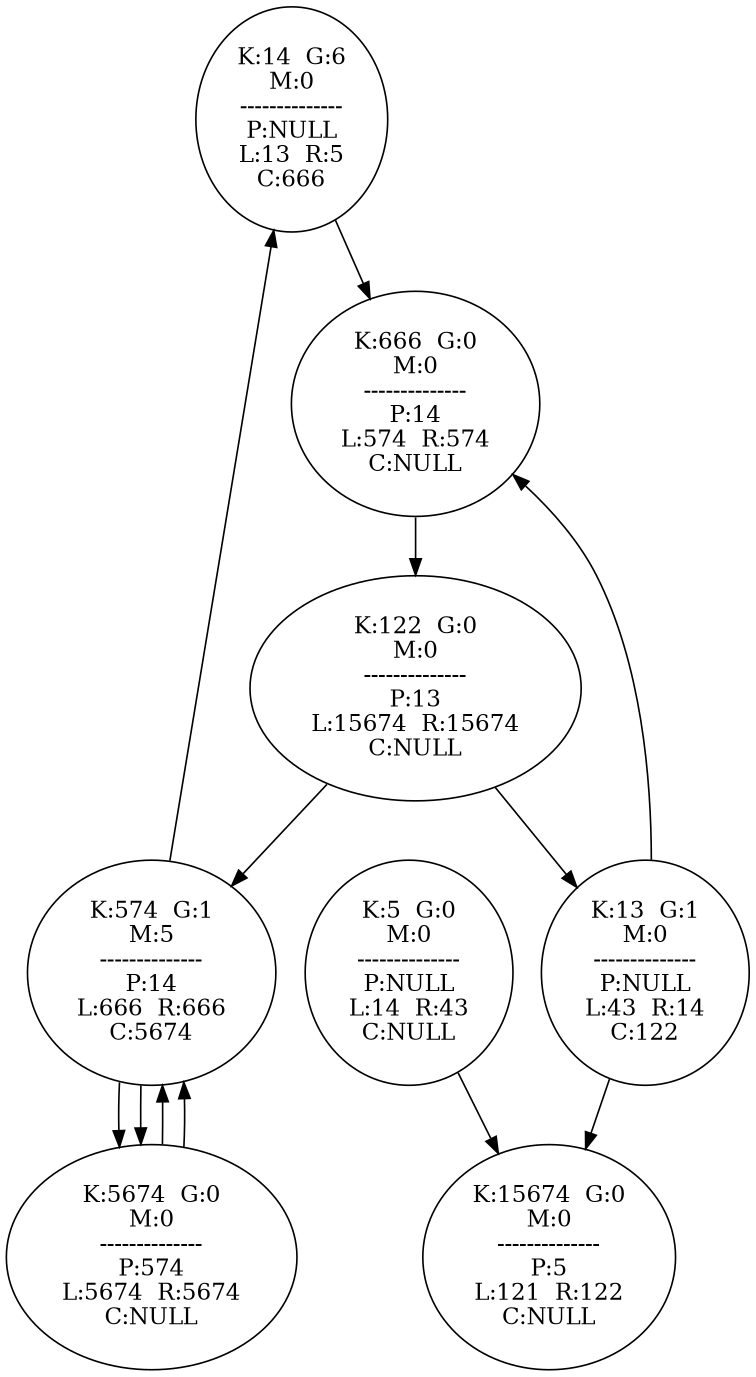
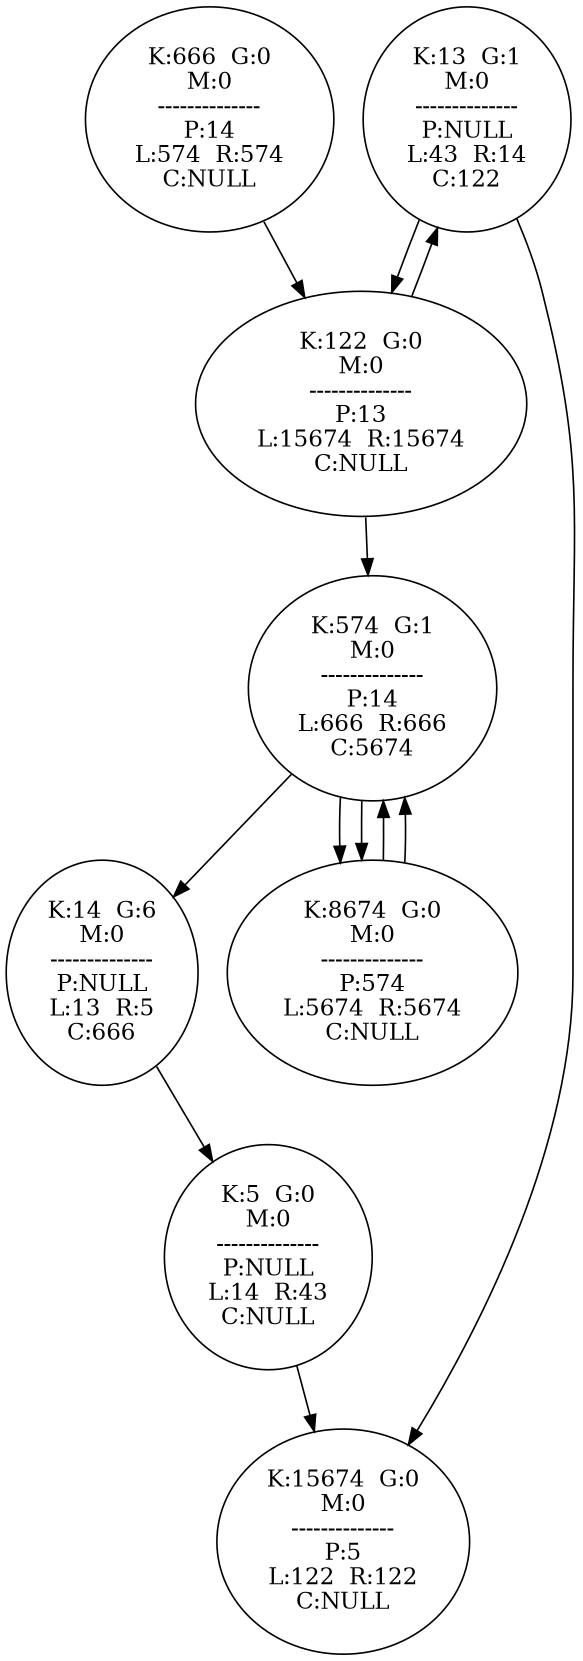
(349, 252) -> (180, 1107)
(627, 659) -> (408, 248)
(152, 973) -> (373, 688)
(152, 1257) -> (373, 973)
(549, 1257) -> (343, 1542)
